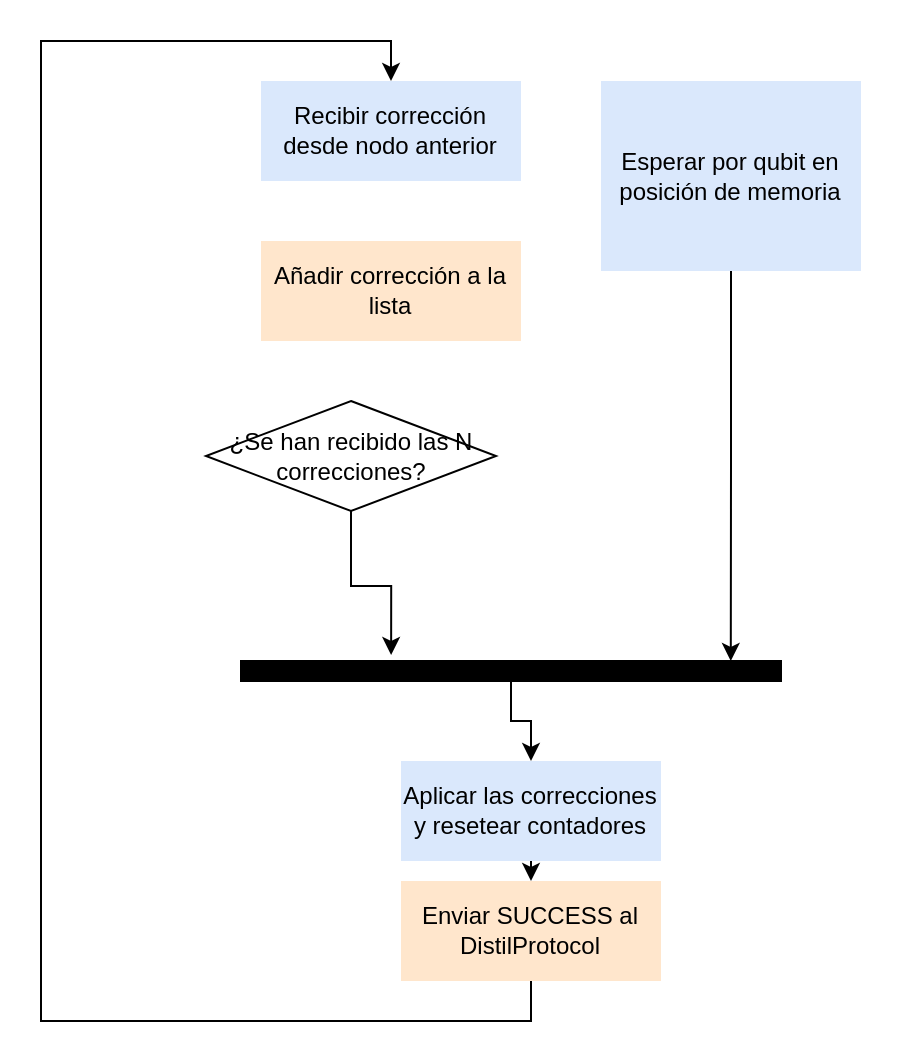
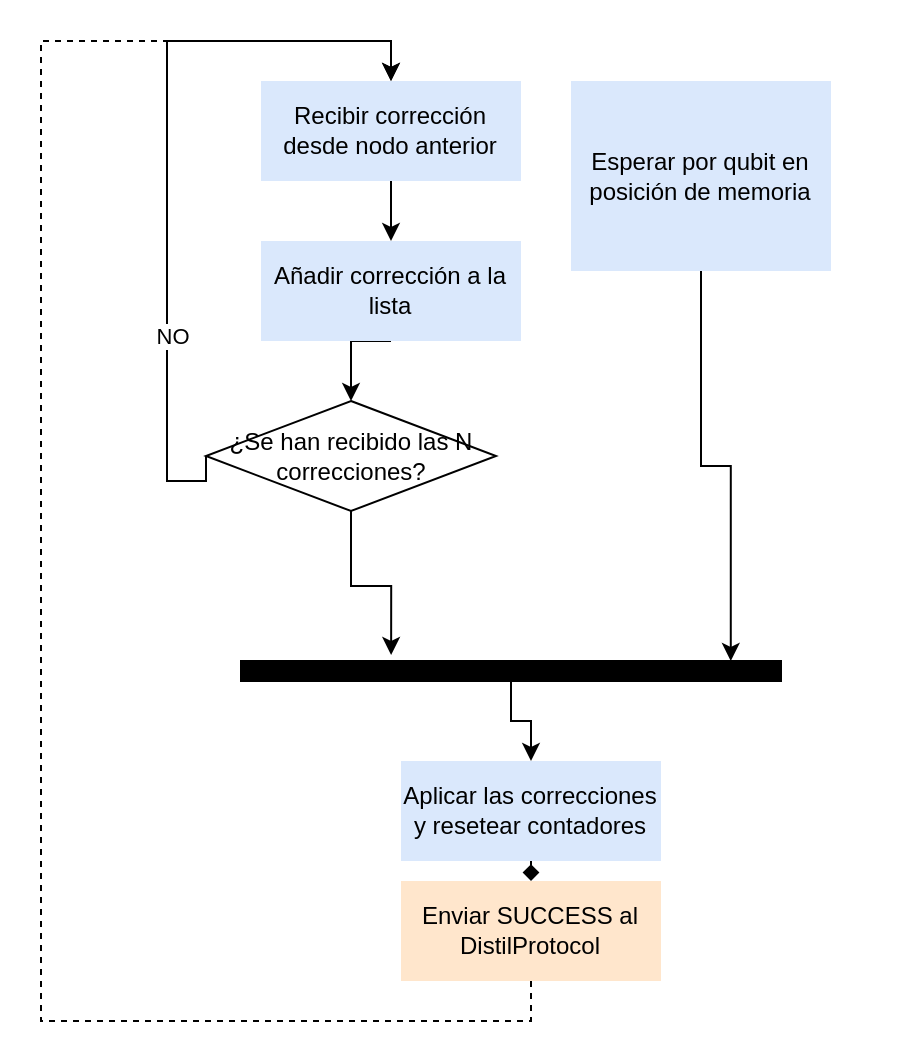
(731, 176) -> (701, 176)
none -> (391, 204)
(391, 291) -> (391, 291)
none -> (167, 295)
none -> (351, 344)
(41, 733) -> (41, 733)
(531, 866) -> (531, 864)
